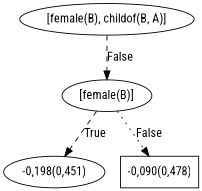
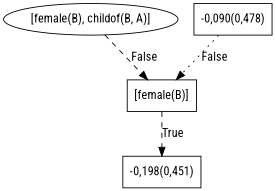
(107, 96) -> (162, 96)
(131, 130) -> (201, 54)
(54, 172) -> (162, 172)
